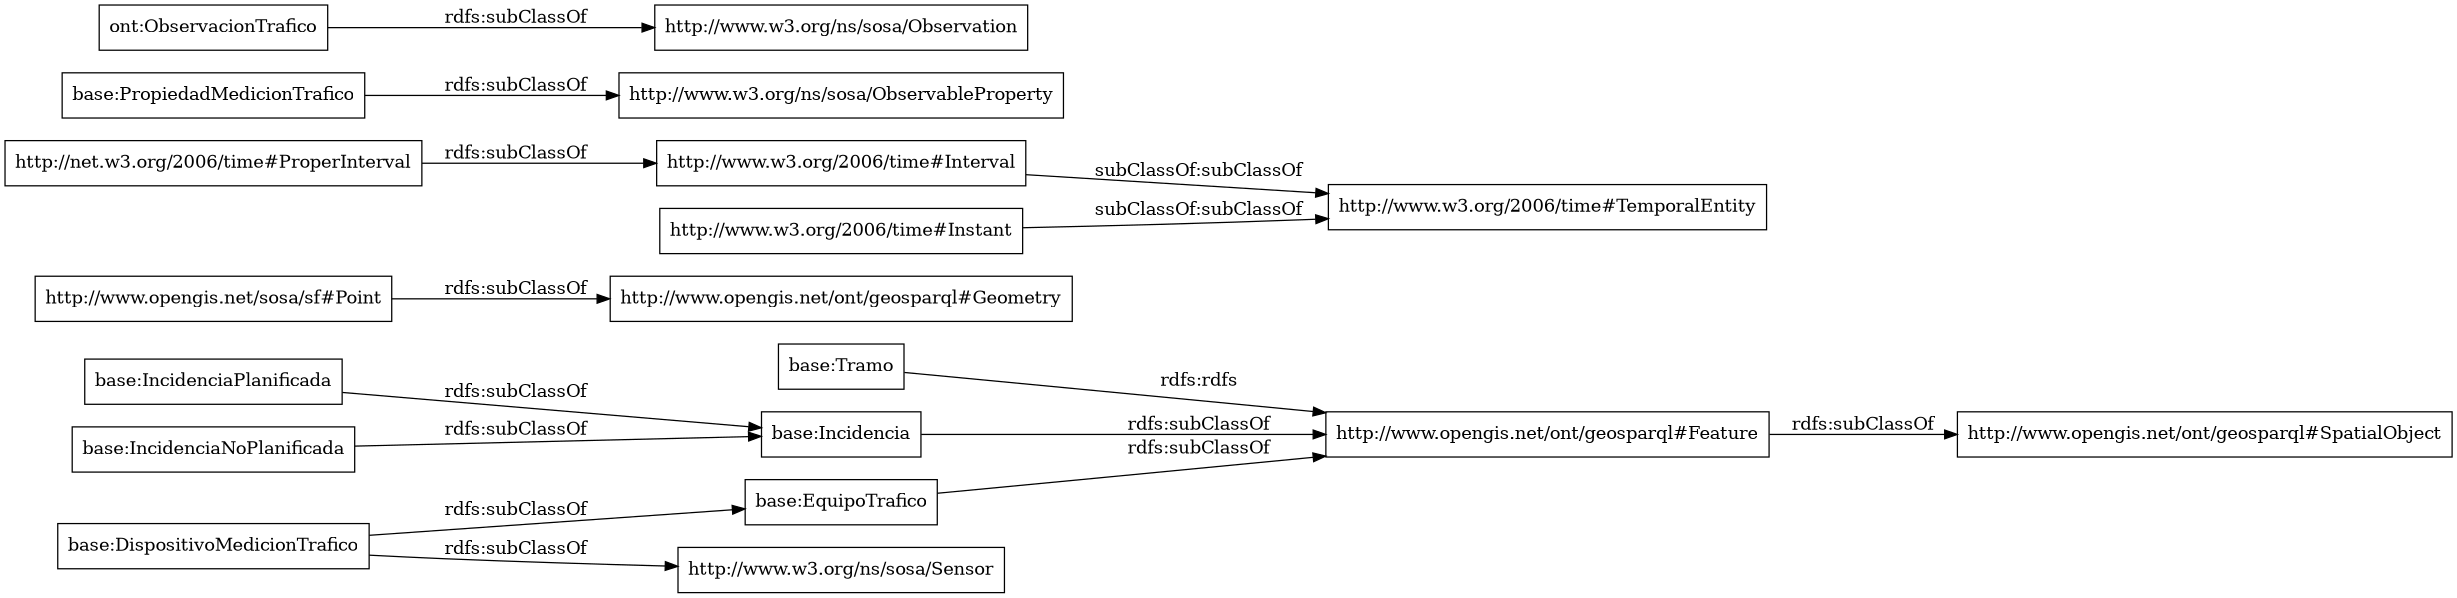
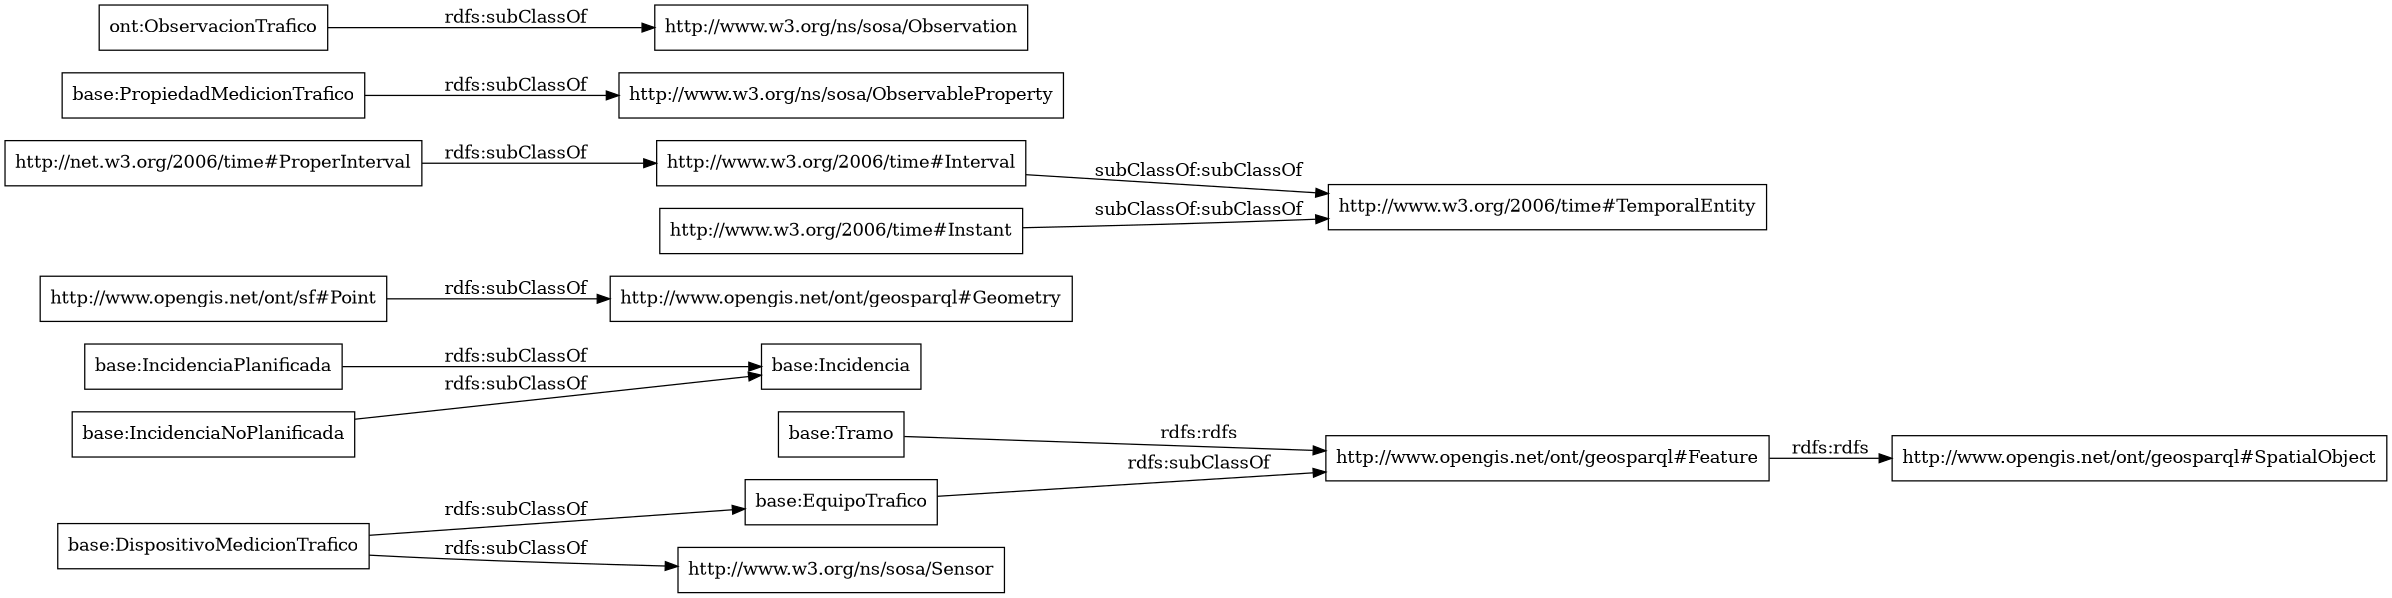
(213, 299) -> (213, 299)
(1863, 425) -> (1831, 449)
(1117, 434) -> none
